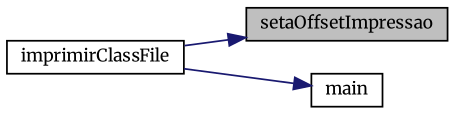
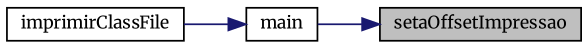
(207, 43) -> (340, 24)
